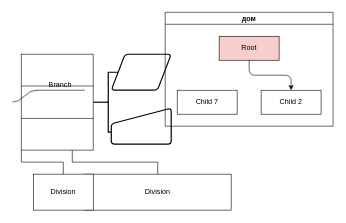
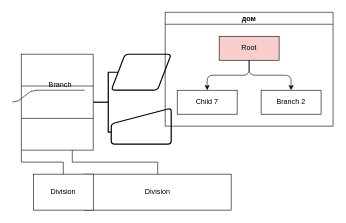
none -> (208, 78)
(291, 102) -> (291, 102)
